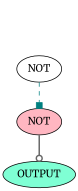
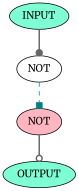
none -> (39, 16)
